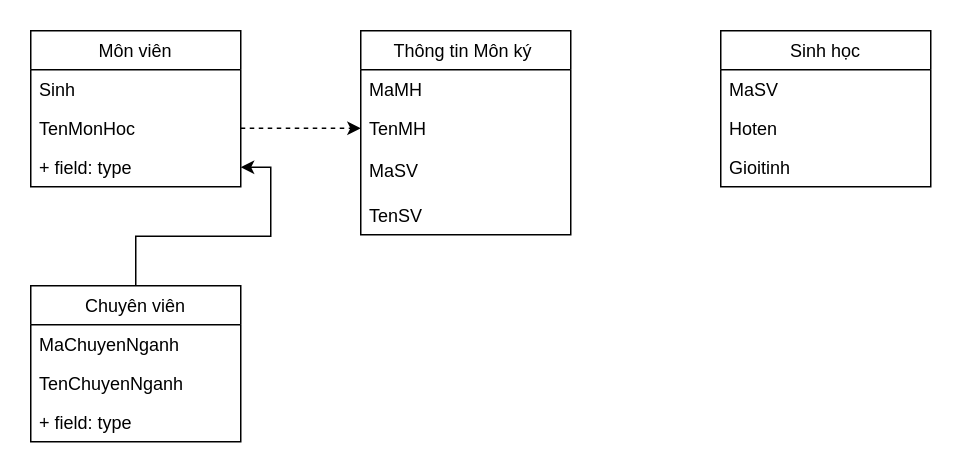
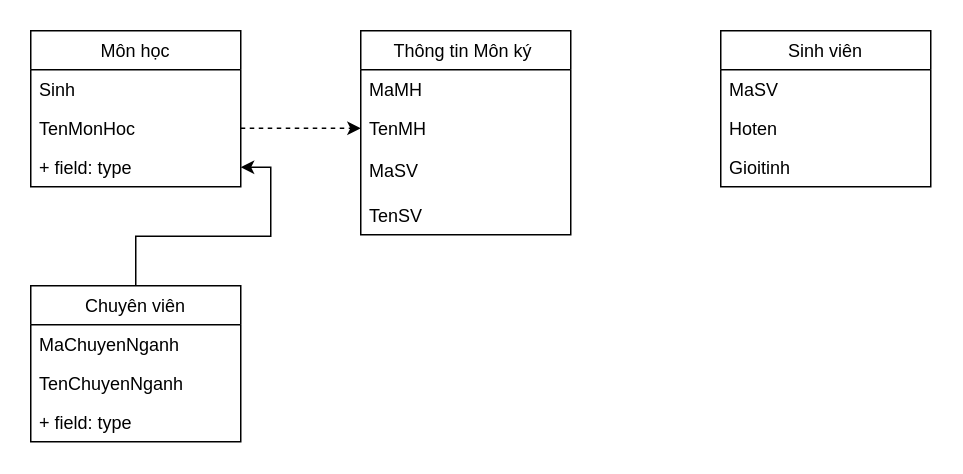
(135, 51) -> (135, 51)
(825, 51) -> (825, 51)
